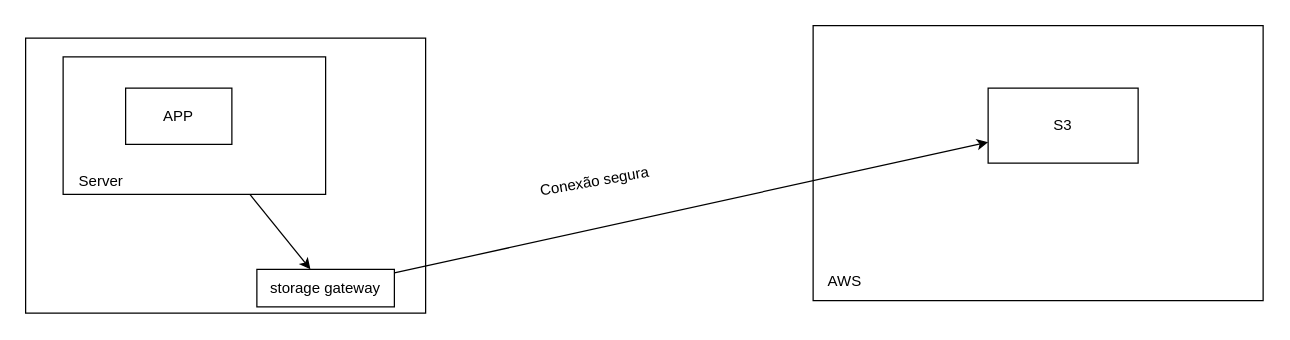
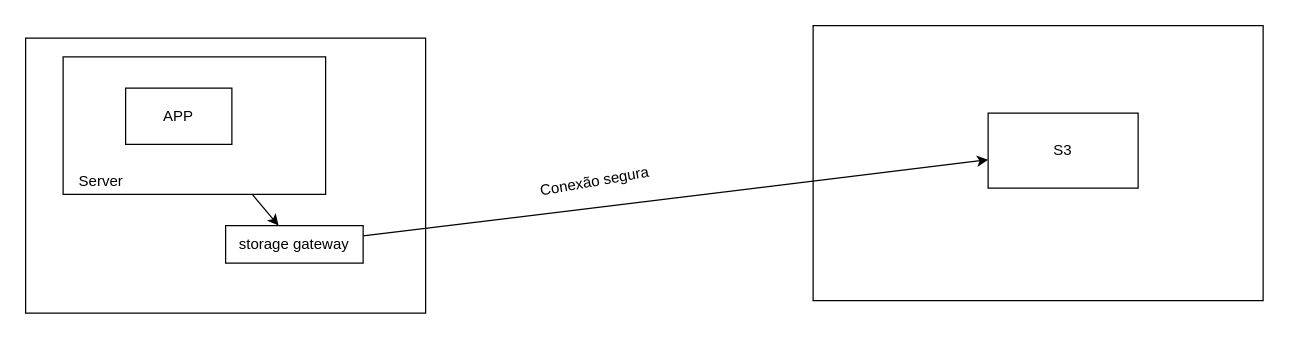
(1063, 126) -> (1063, 151)
(844, 282) -> none
(326, 288) -> (294, 244)
